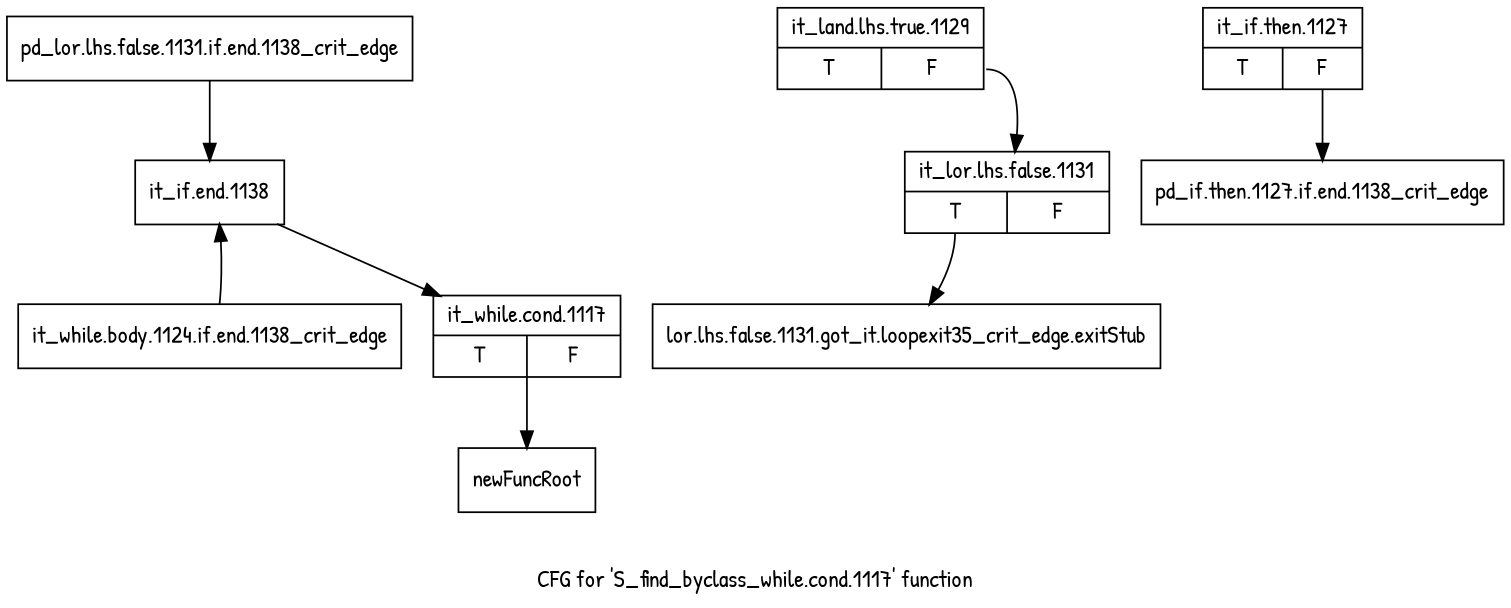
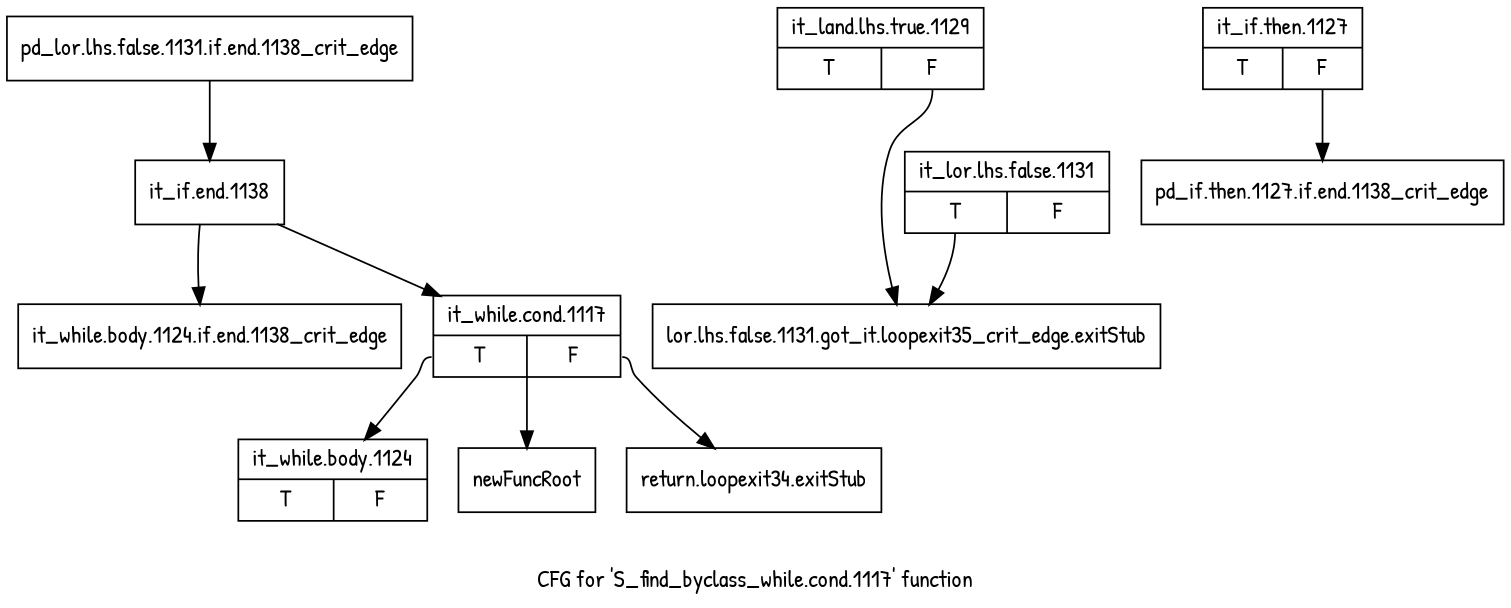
(1014, 94) -> (883, 180)
(221, 273) -> (198, 256)
none -> (333, 480)
none -> (754, 480)
